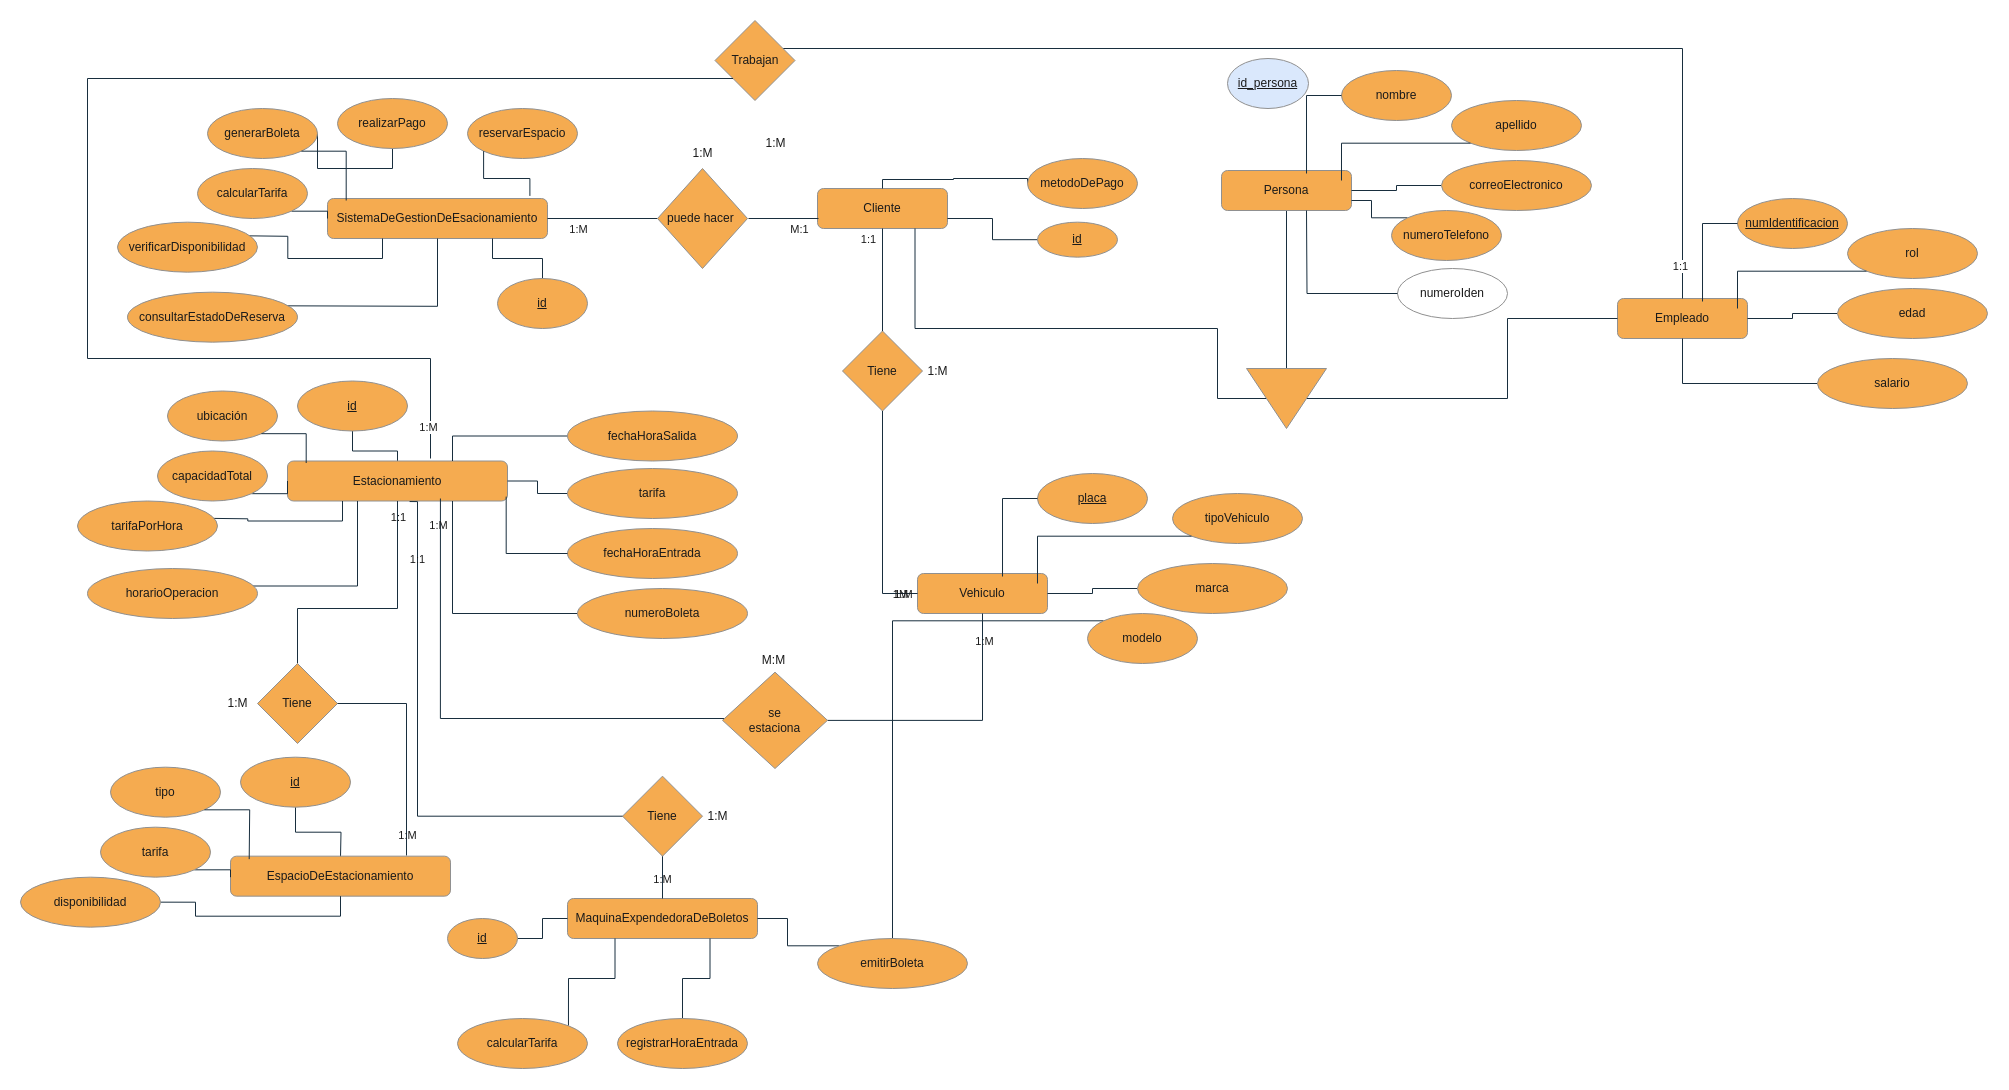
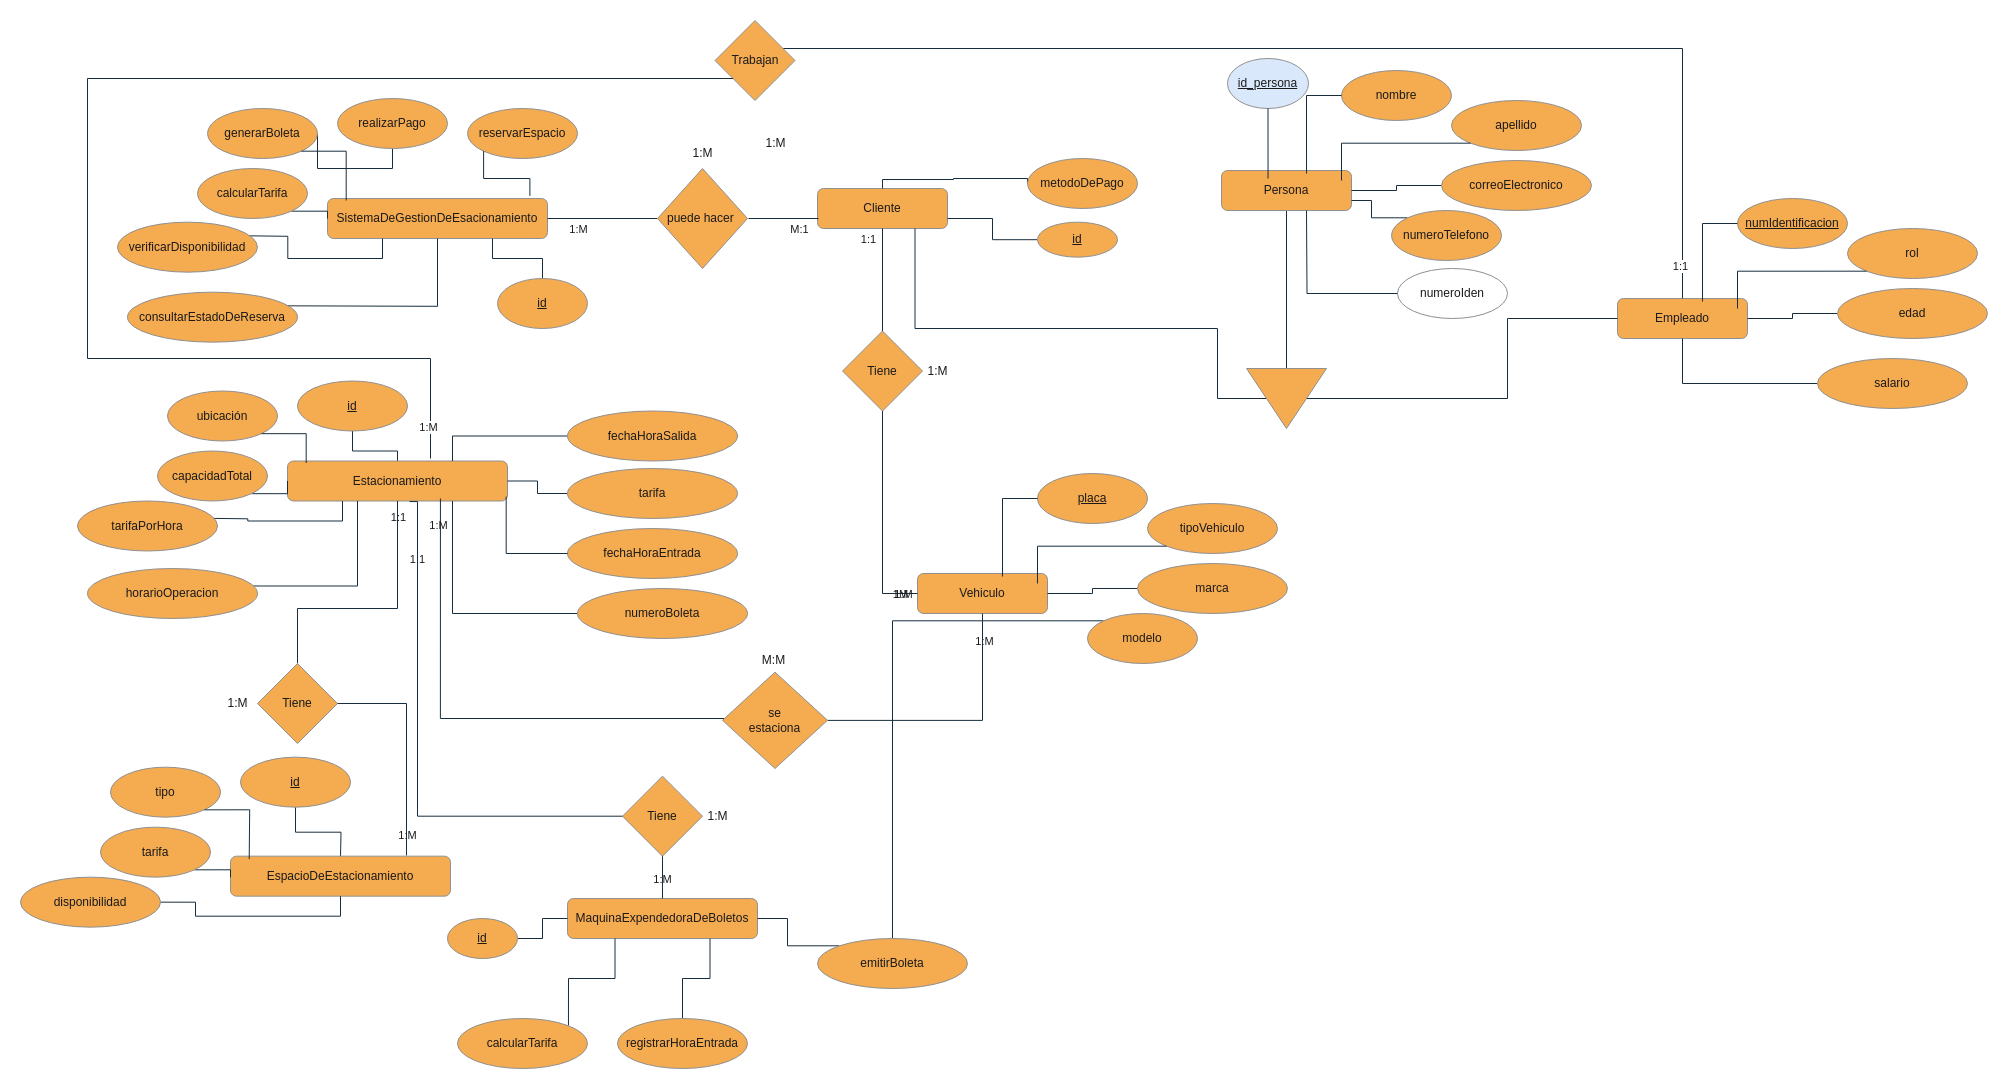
none -> (1268, 144)
(1238, 519) -> (1213, 529)
